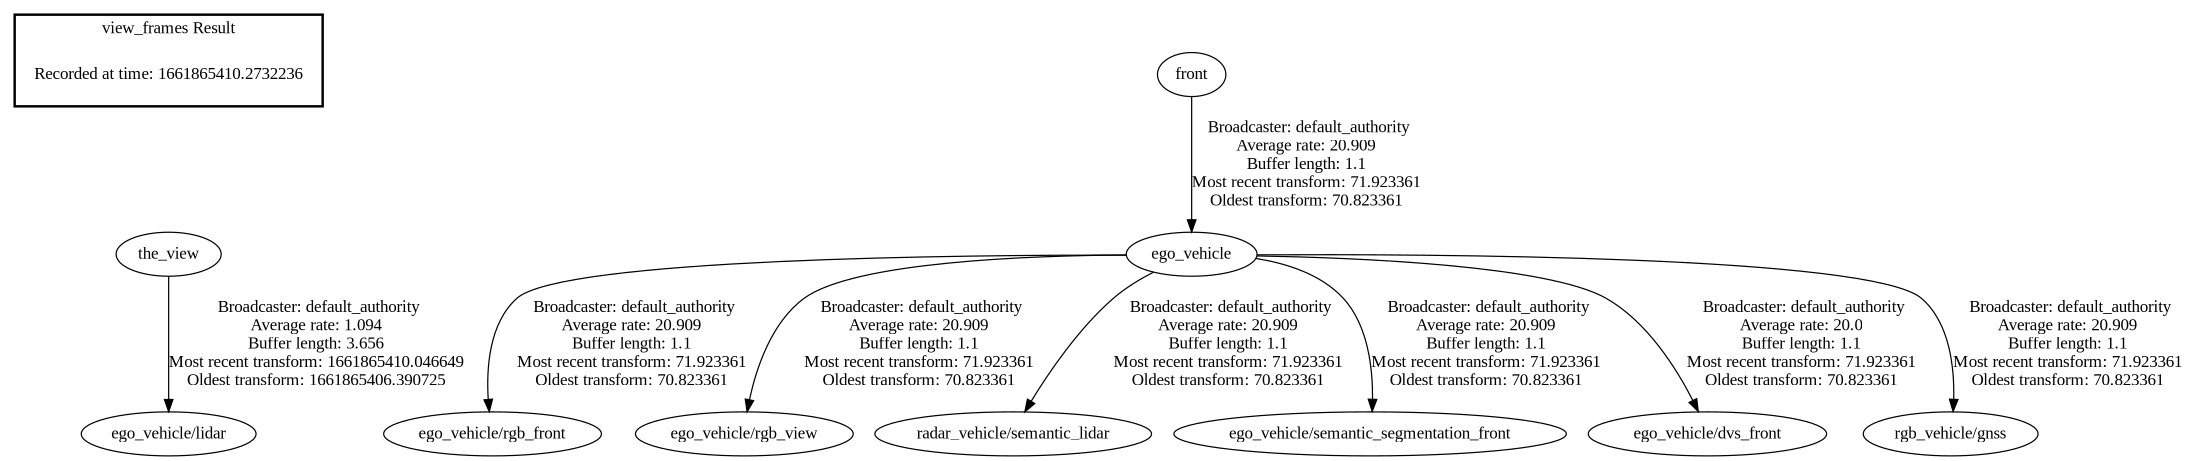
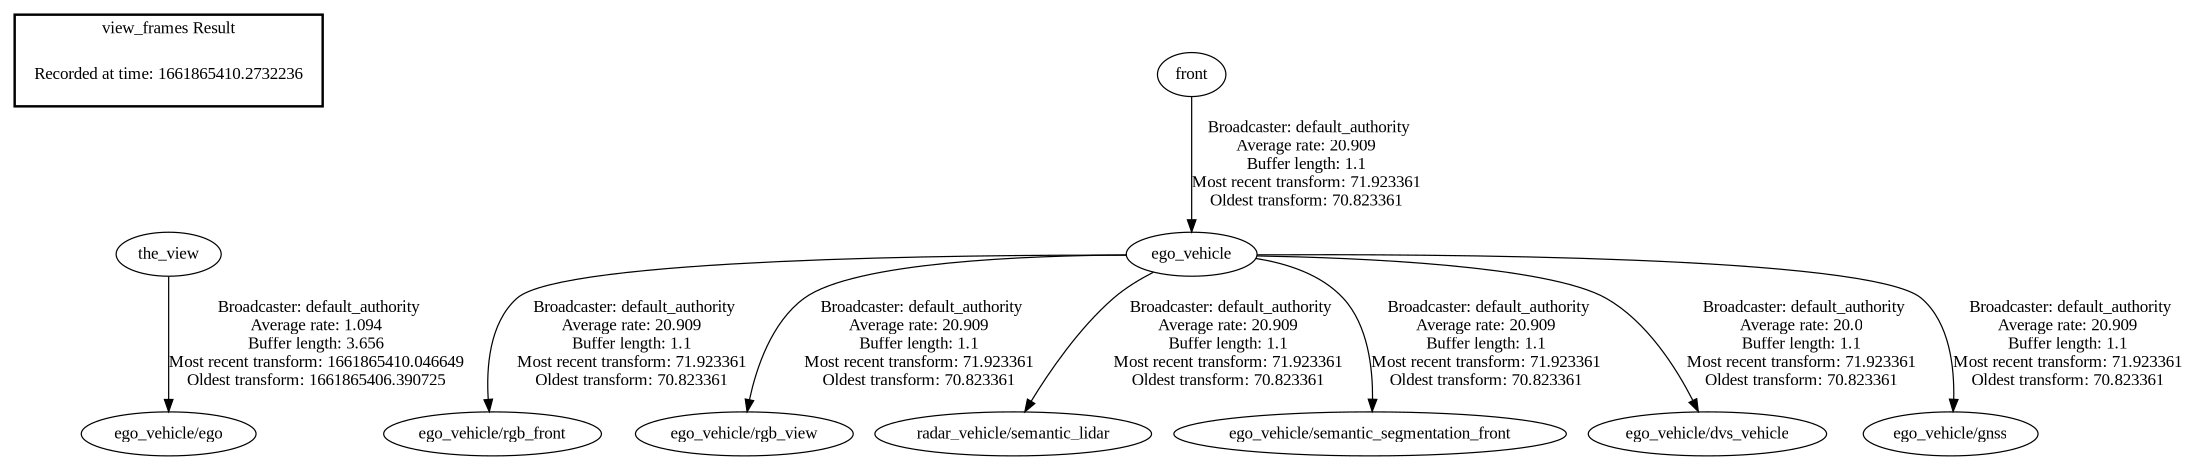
(169, 434) -> (169, 434)
(1707, 434) -> (1707, 434)
(1951, 434) -> (1951, 434)
